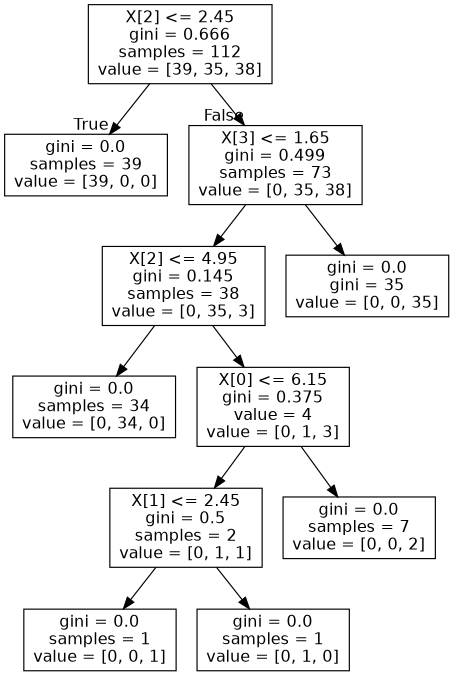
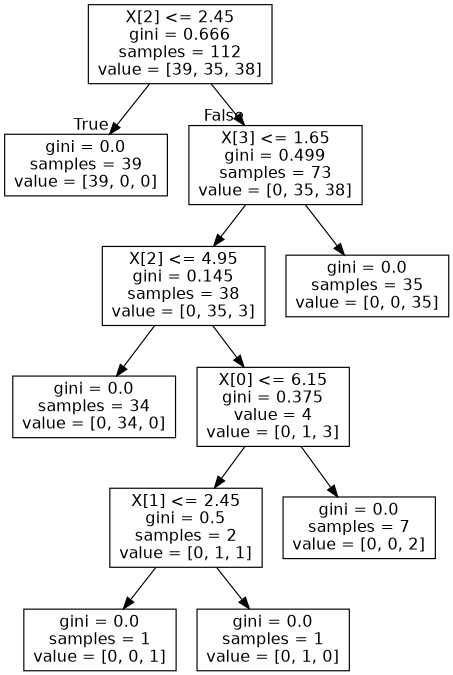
(367, 286) -> (367, 286)
